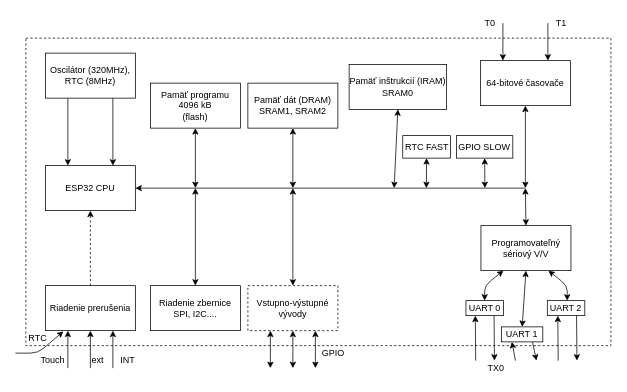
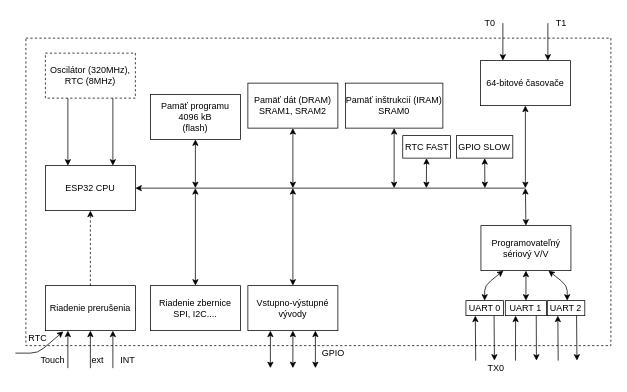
(90, 75) -> (90, 75)
(398, 87) -> (394, 105)
(195, 105) -> (195, 117)
(293, 308) -> (293, 308)
(522, 334) -> (526, 308)
